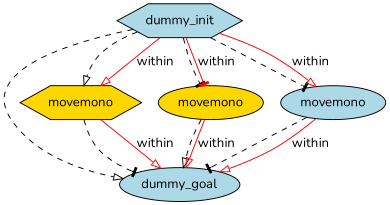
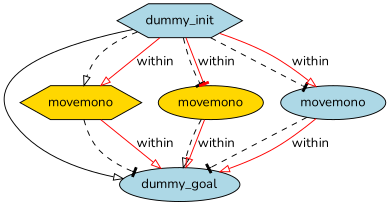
(6, 93) -> (6, 93)
